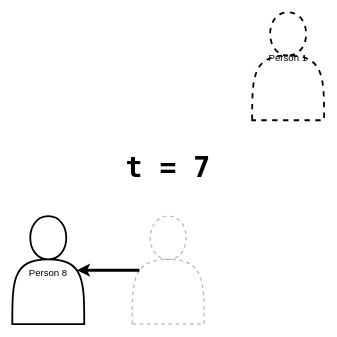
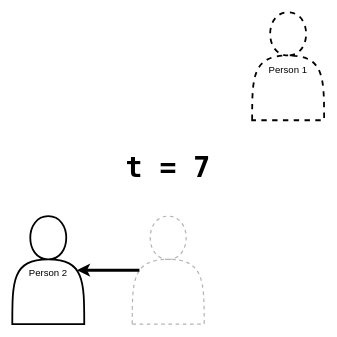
(288, 57) -> (288, 69)
(48, 273) -> (48, 273)
